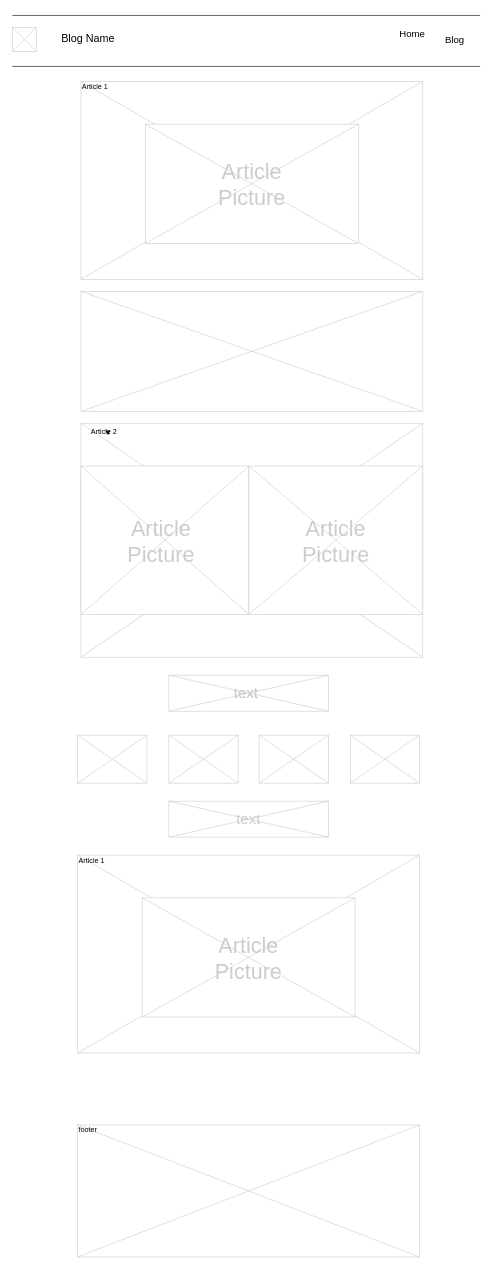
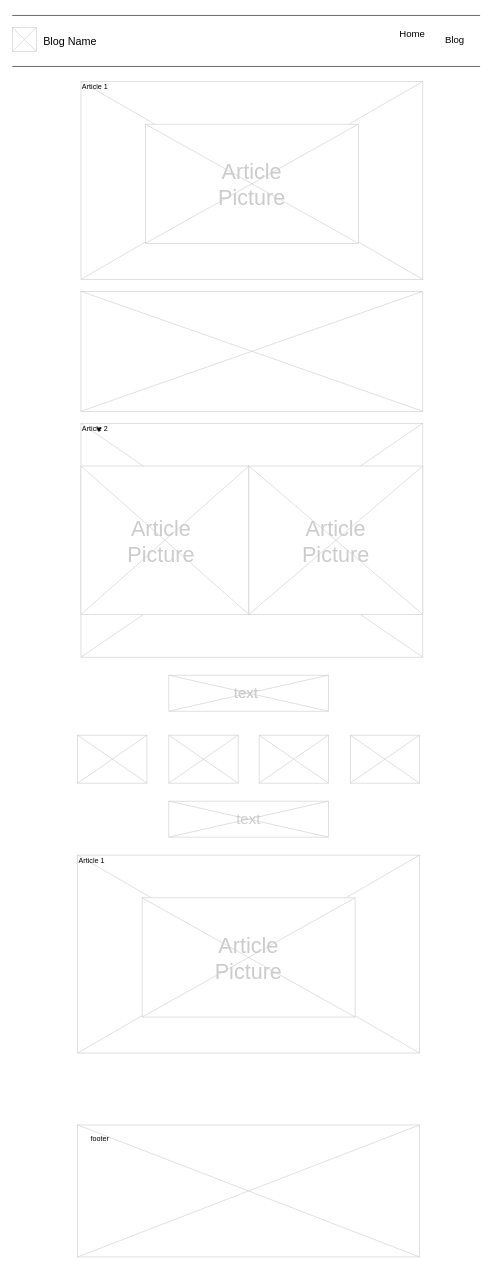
(129, 36) -> (111, 39)
(99, 432) -> (90, 429)
(87, 1131) -> (99, 1140)
